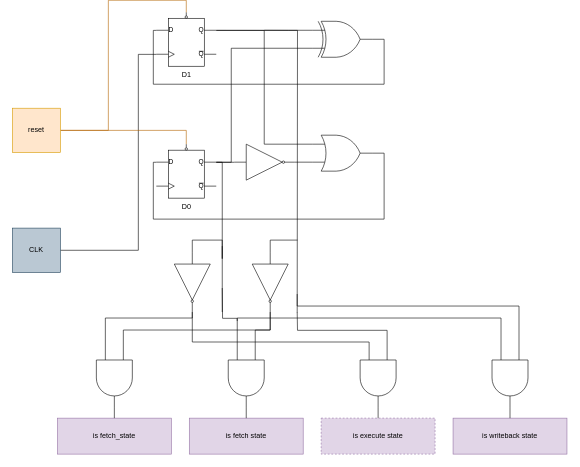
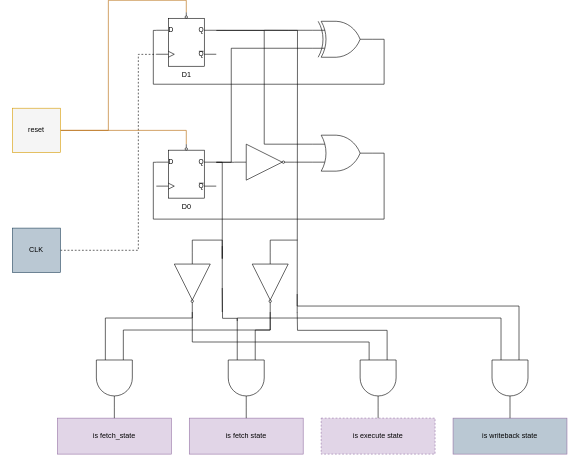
(36, 131) -> (36, 131)
(138, 185) -> (138, 185)
(510, 437) -> (510, 437)
